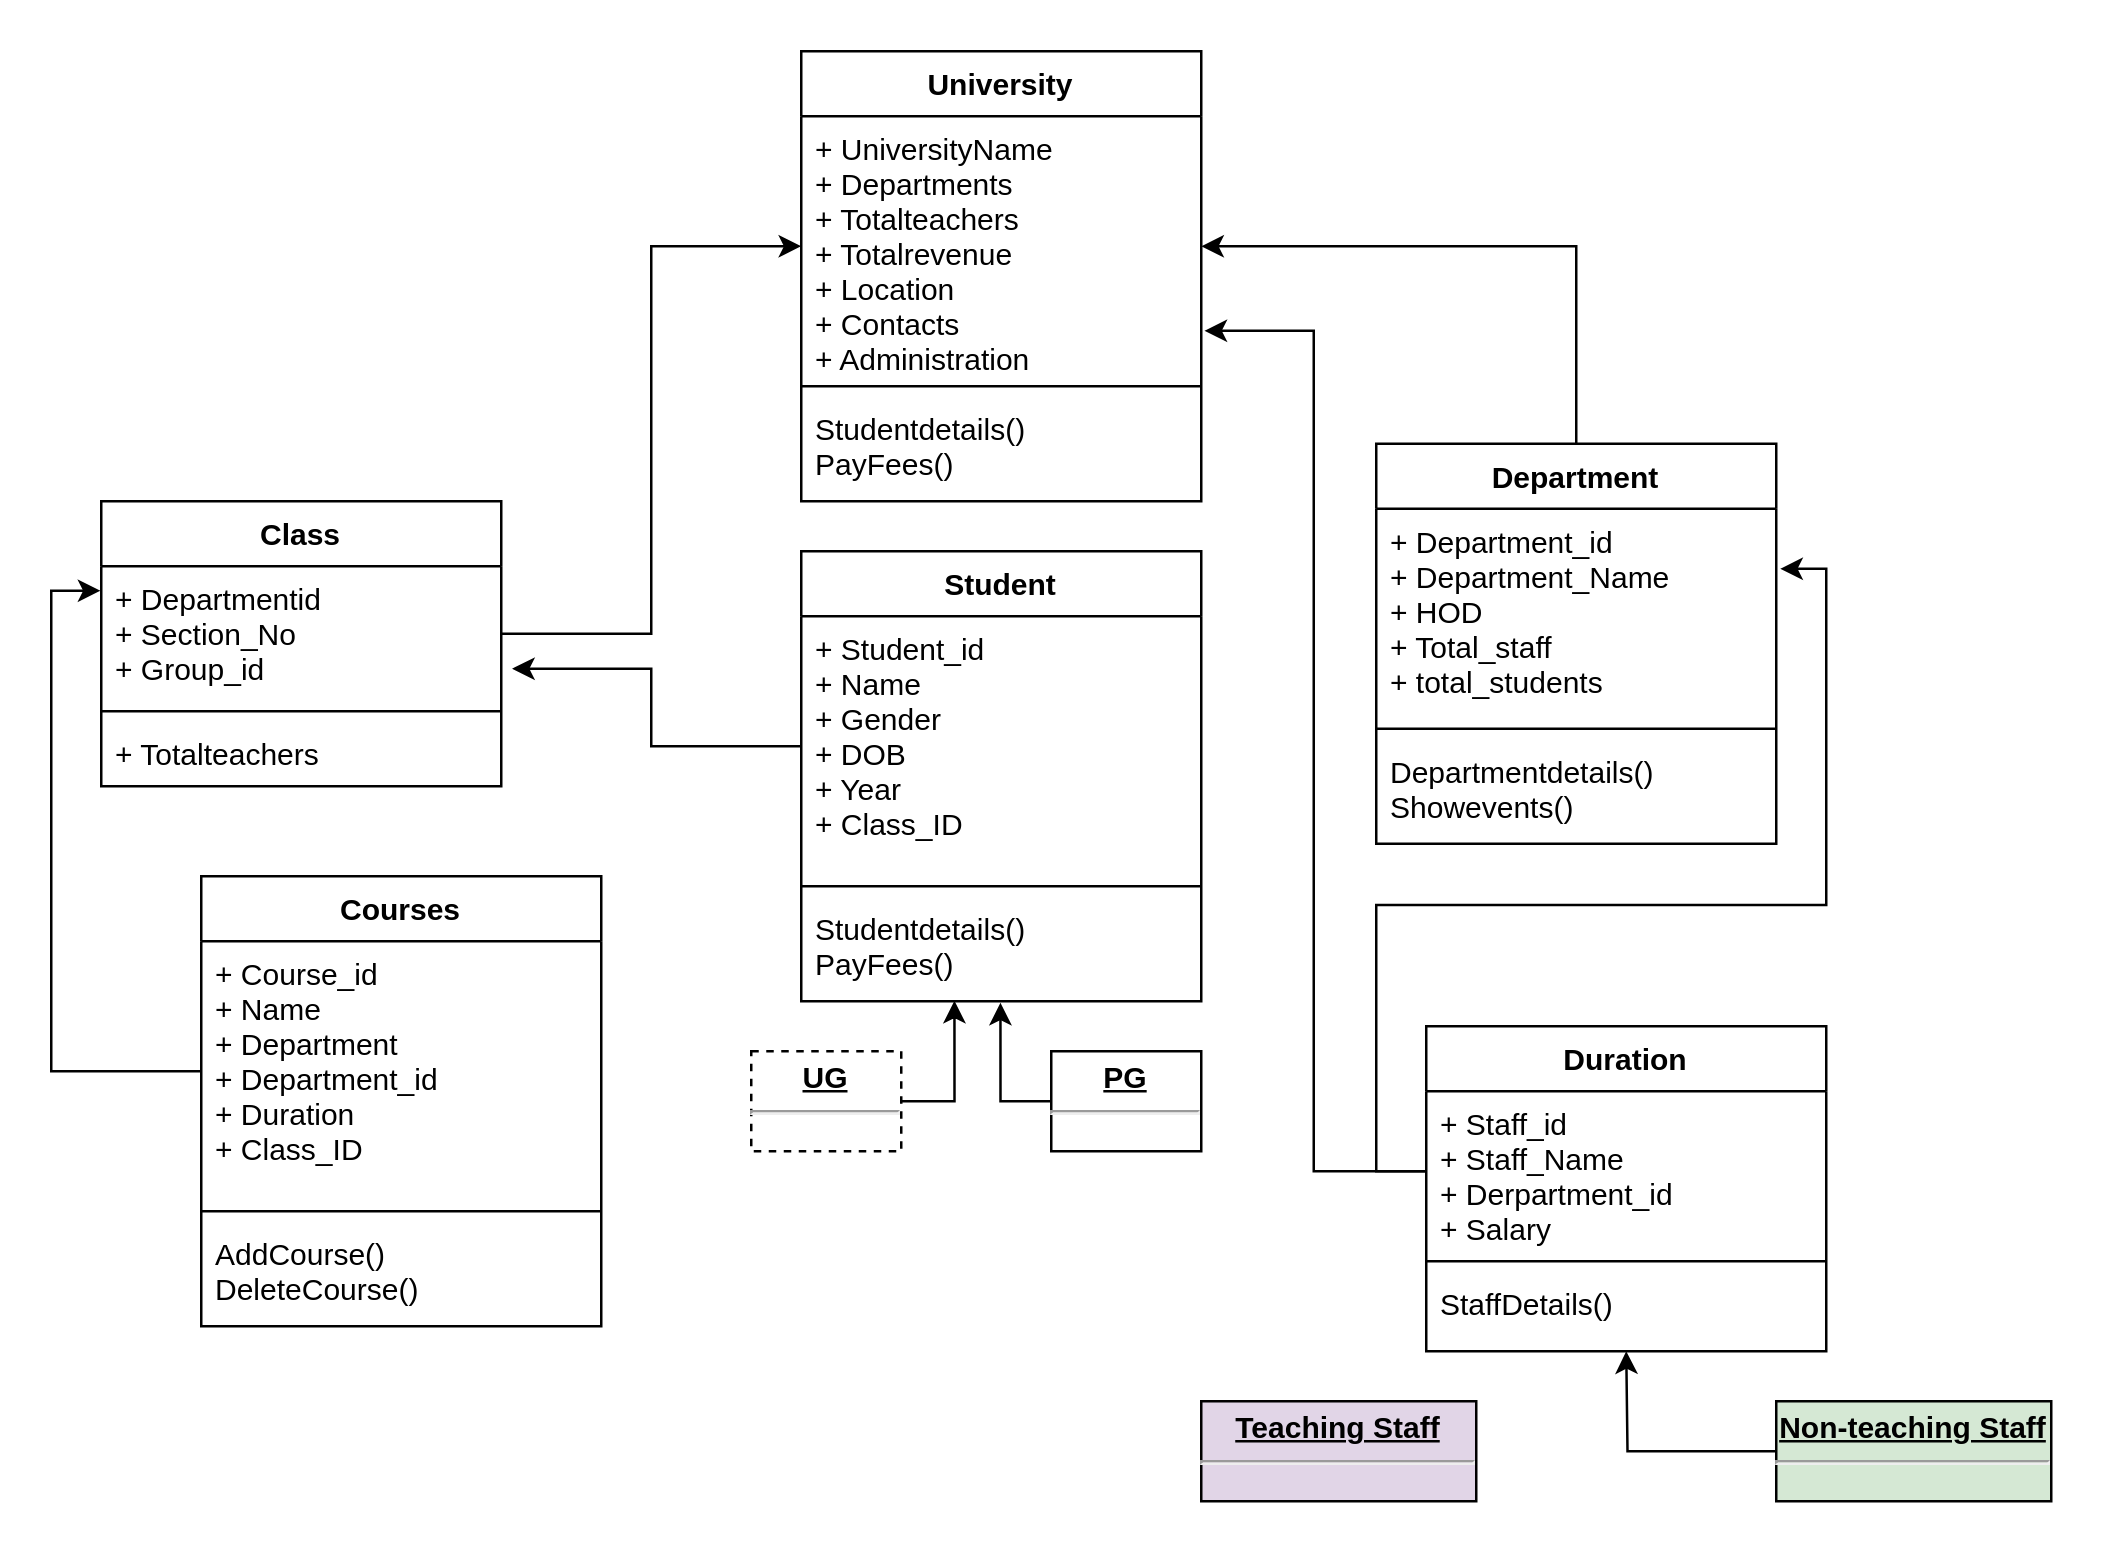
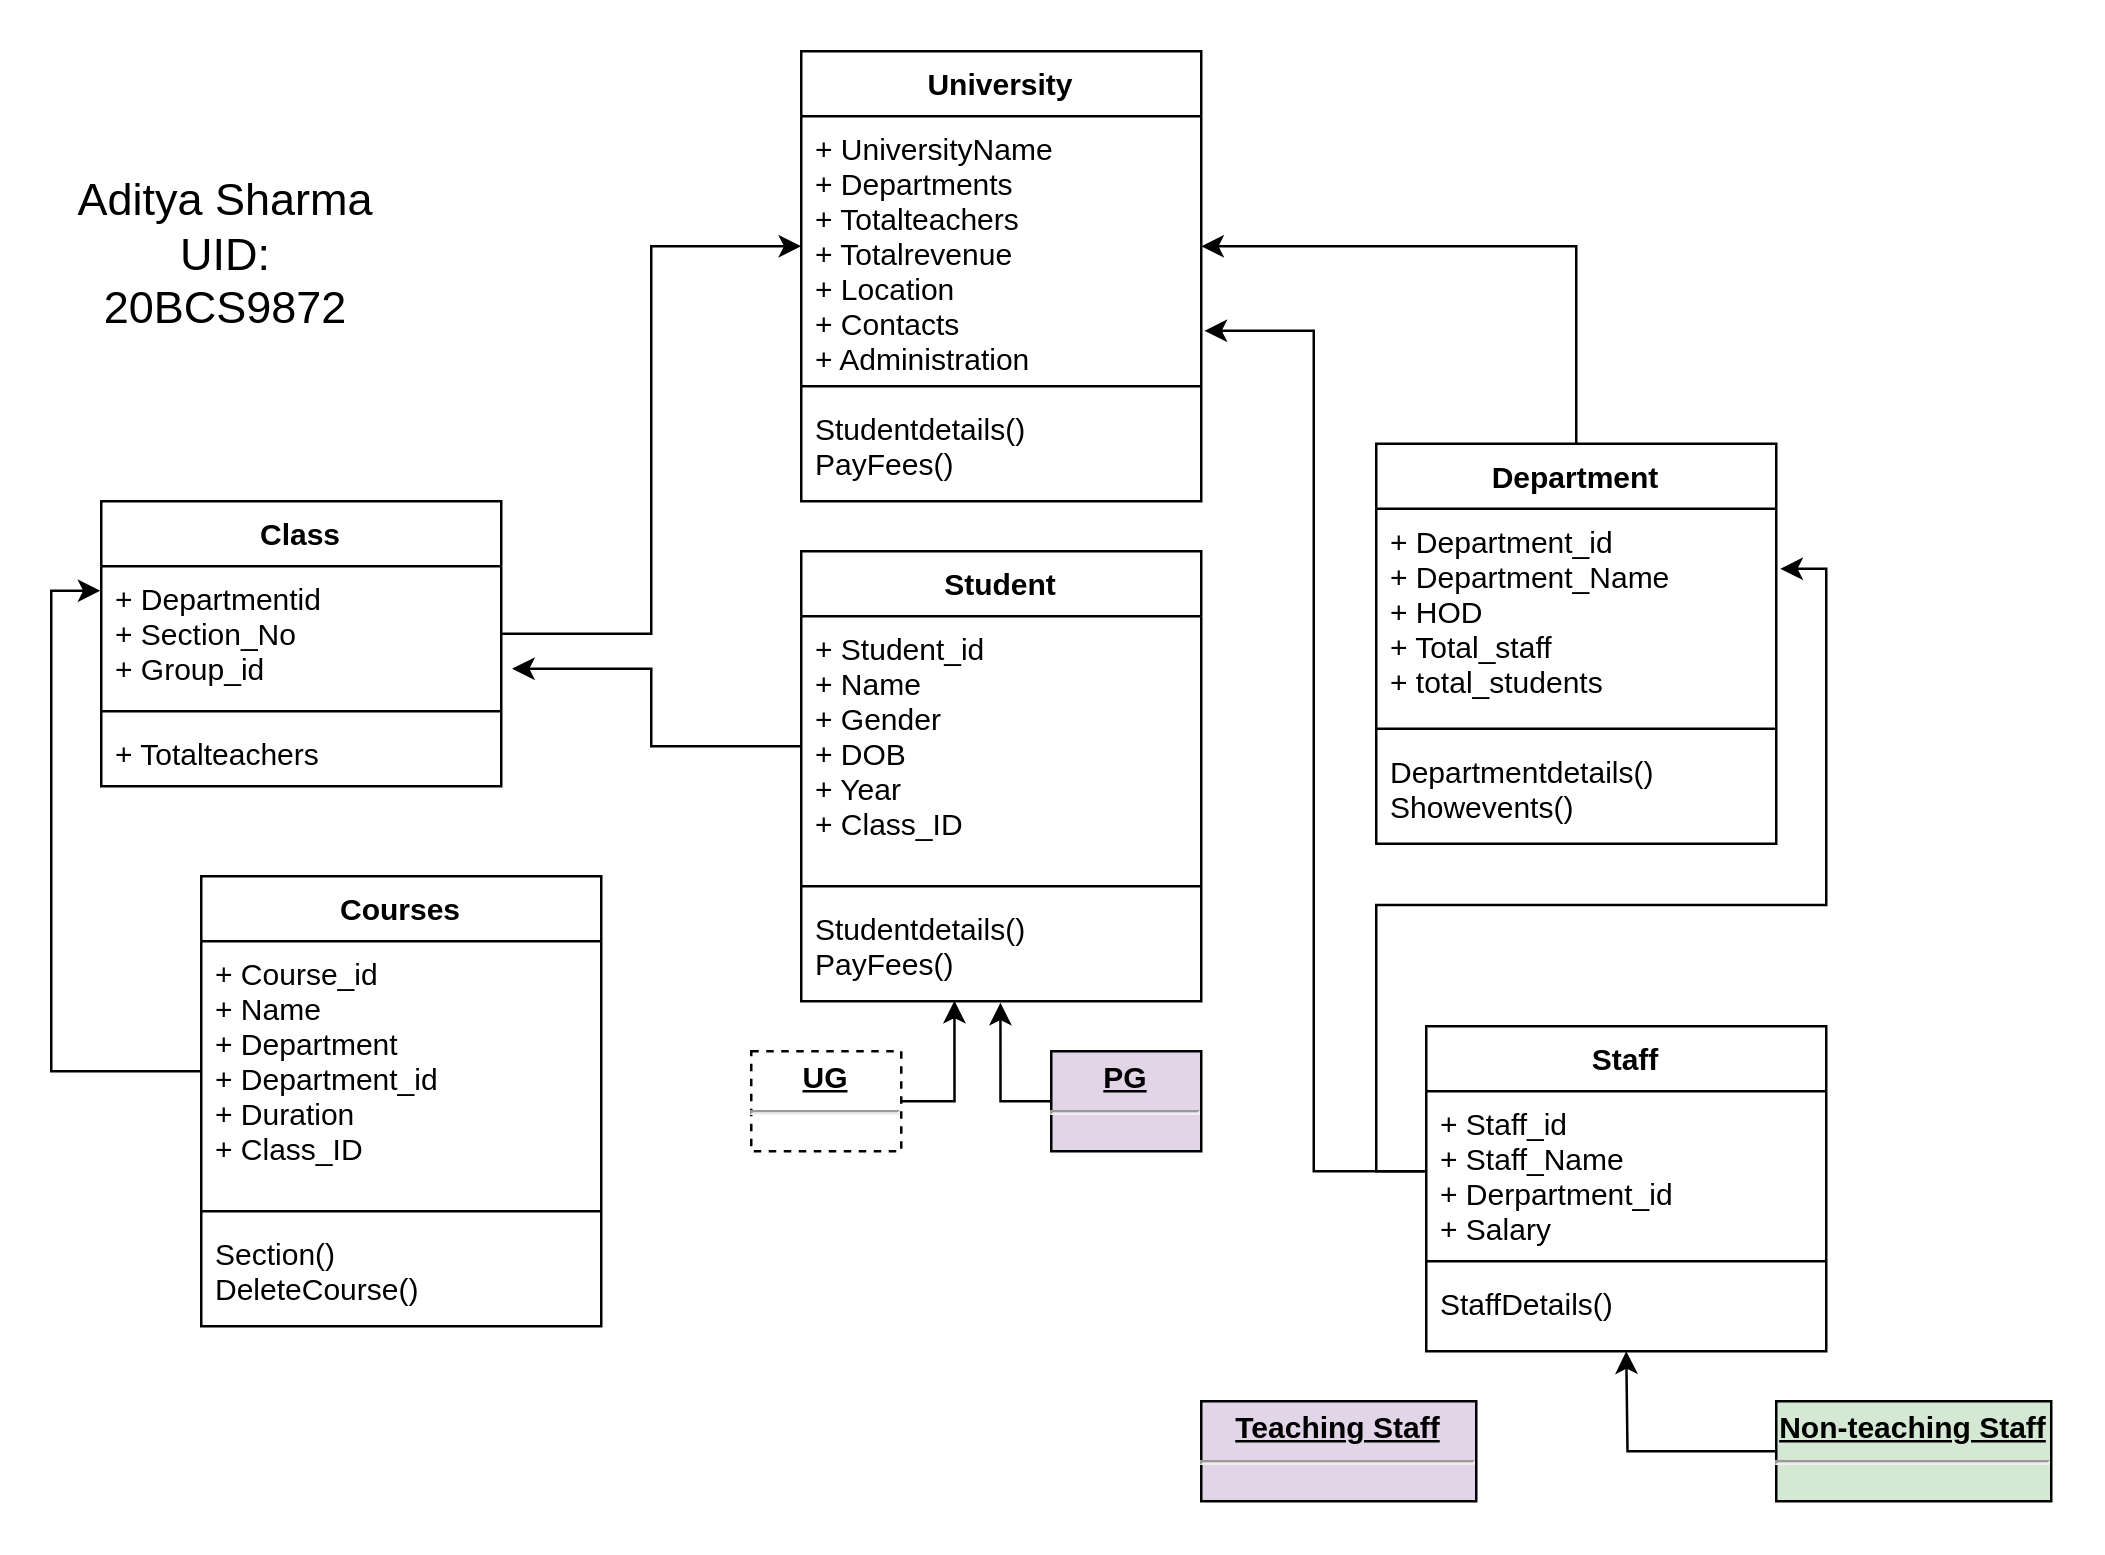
none -> (226, 255)
(1625, 1060) -> (1625, 1060)
(1126, 1101) -> (1126, 1101)
(307, 1255) -> (287, 1255)
